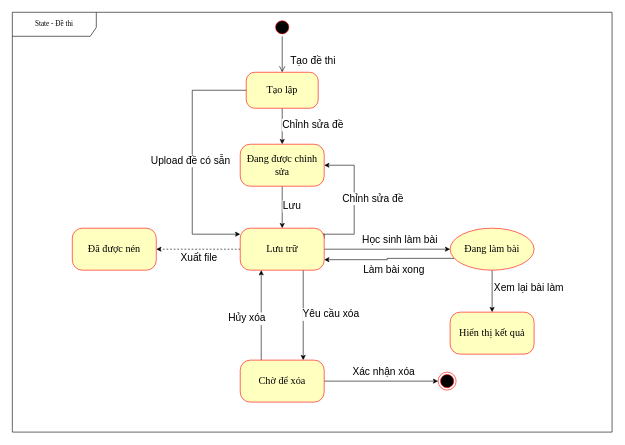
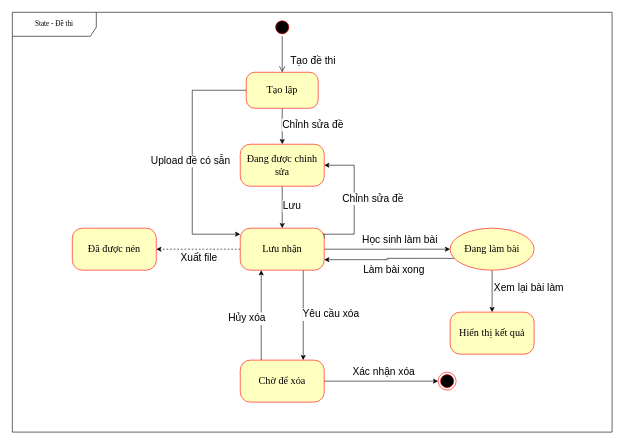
(282, 249) -> (282, 249)
